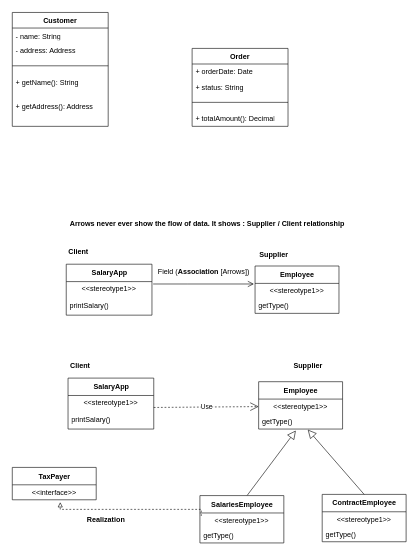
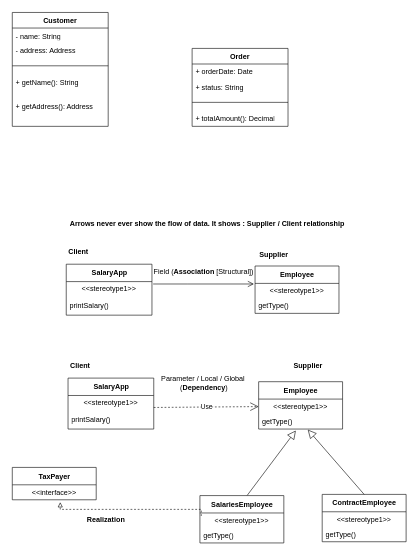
(204, 272) -> (204, 272)
none -> (203, 383)
